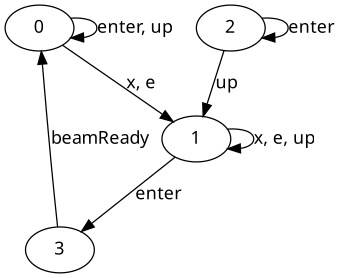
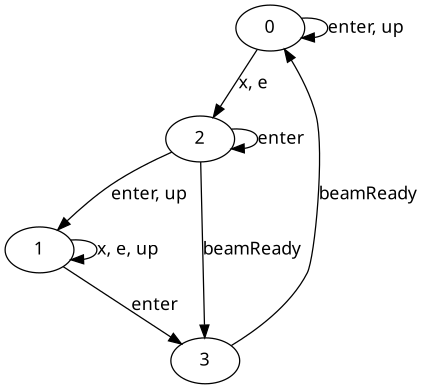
(112, 80) -> (239, 78)
(227, 84) -> (149, 194)
none -> (203, 243)
